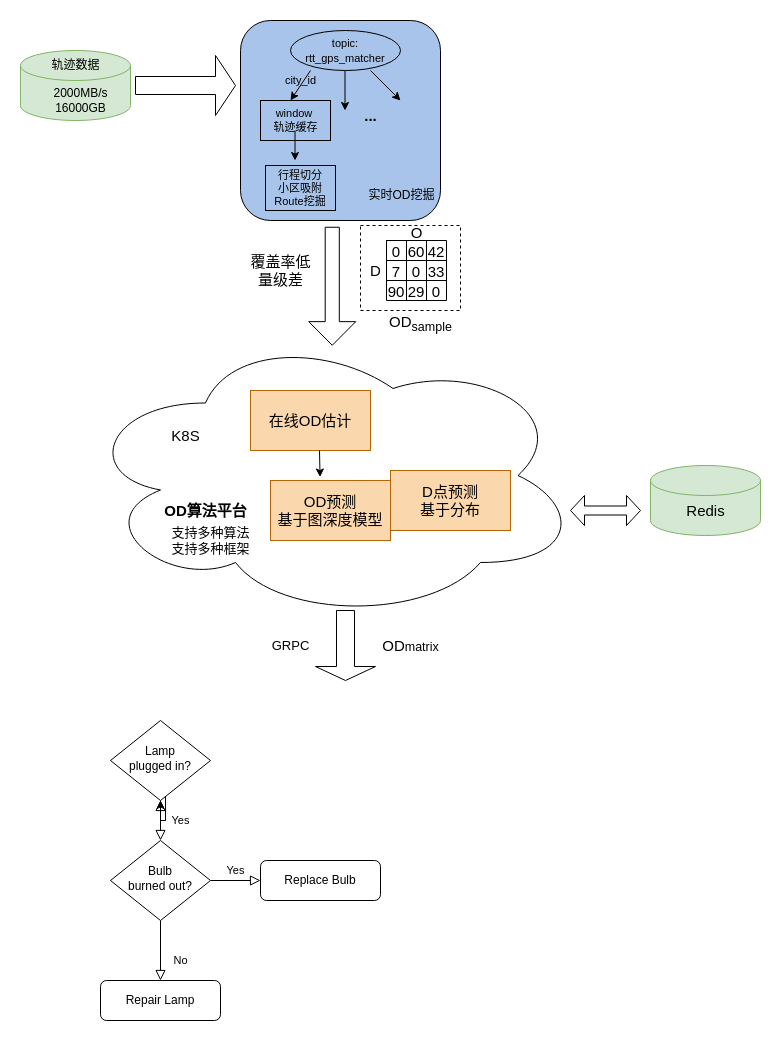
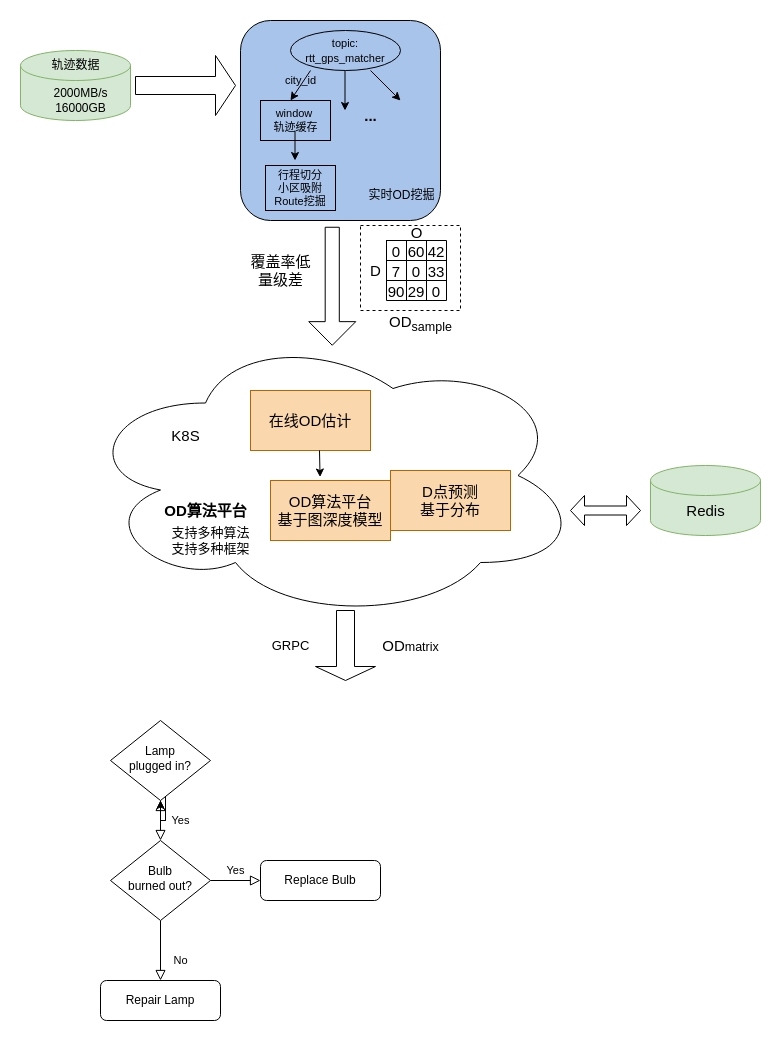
(331, 511) -> (331, 511)
